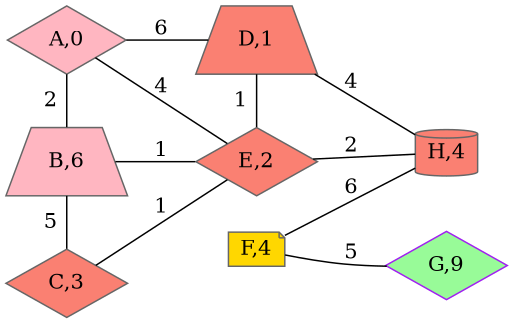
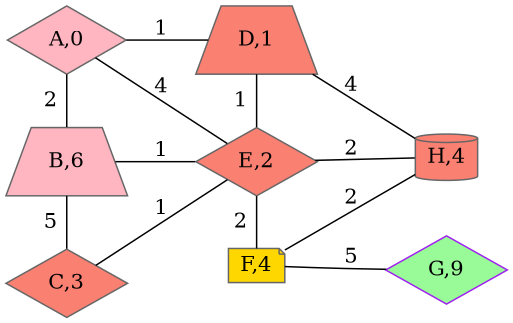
(162, 29) -> (162, 29)
(352, 188) -> (352, 198)
none -> (257, 222)
